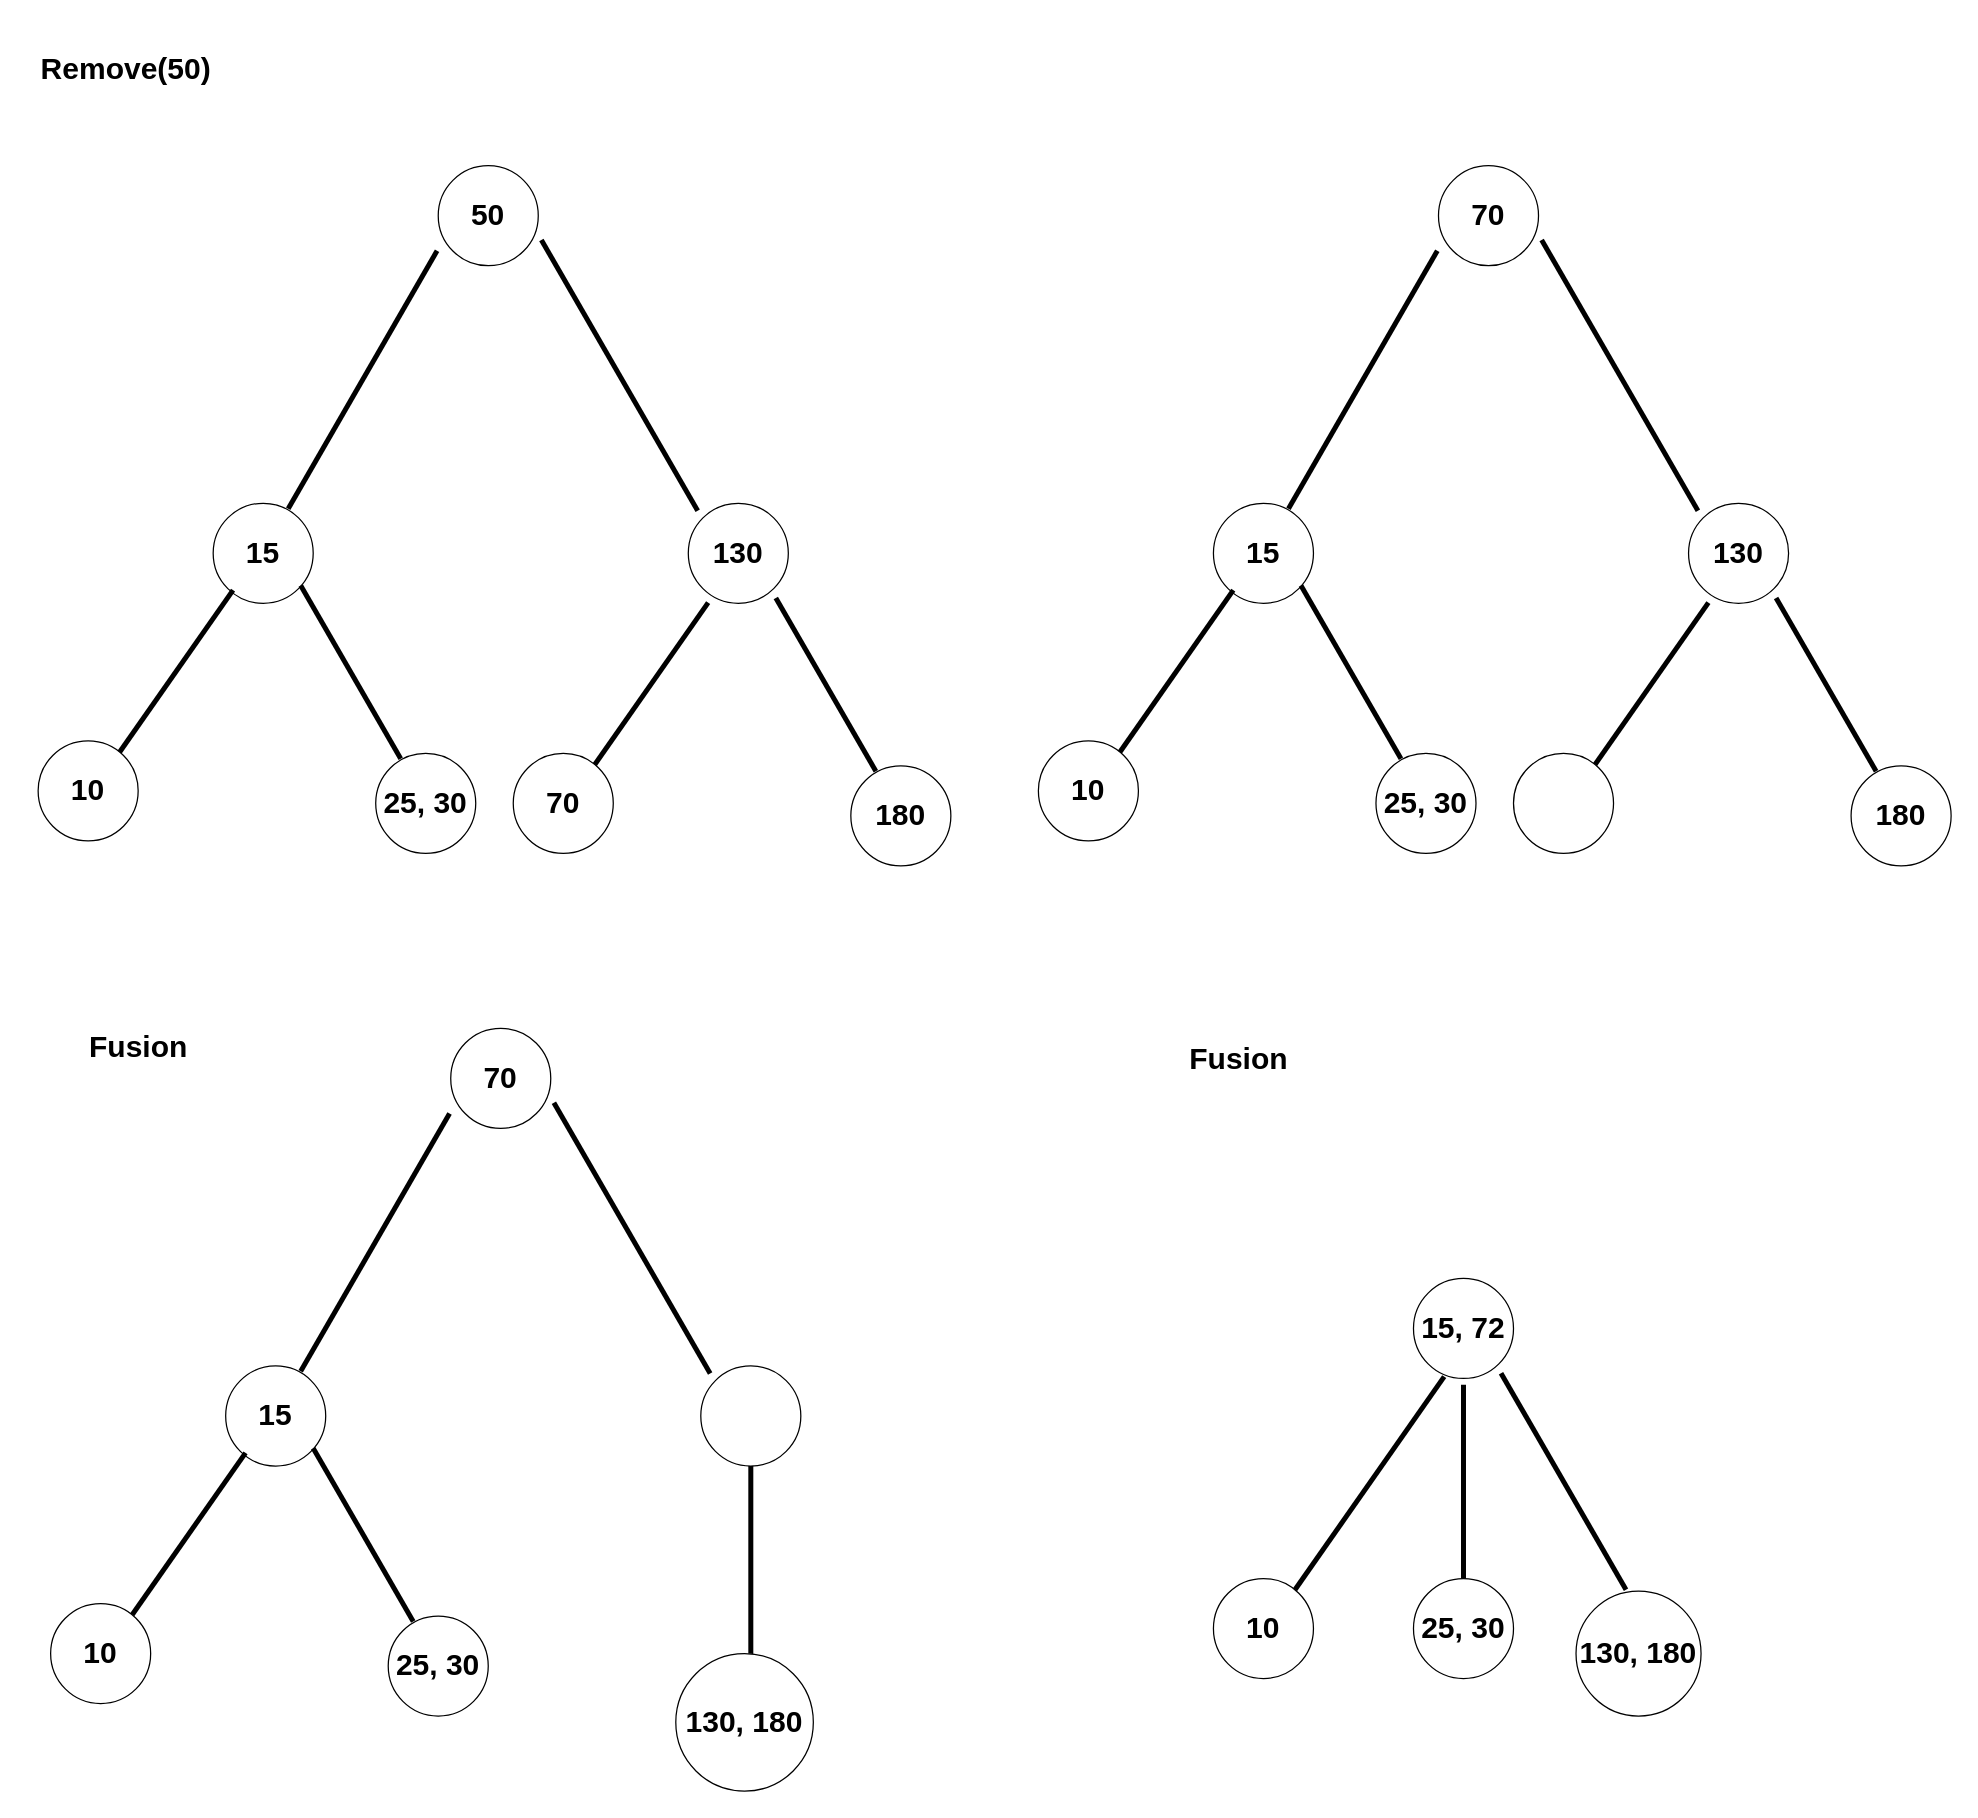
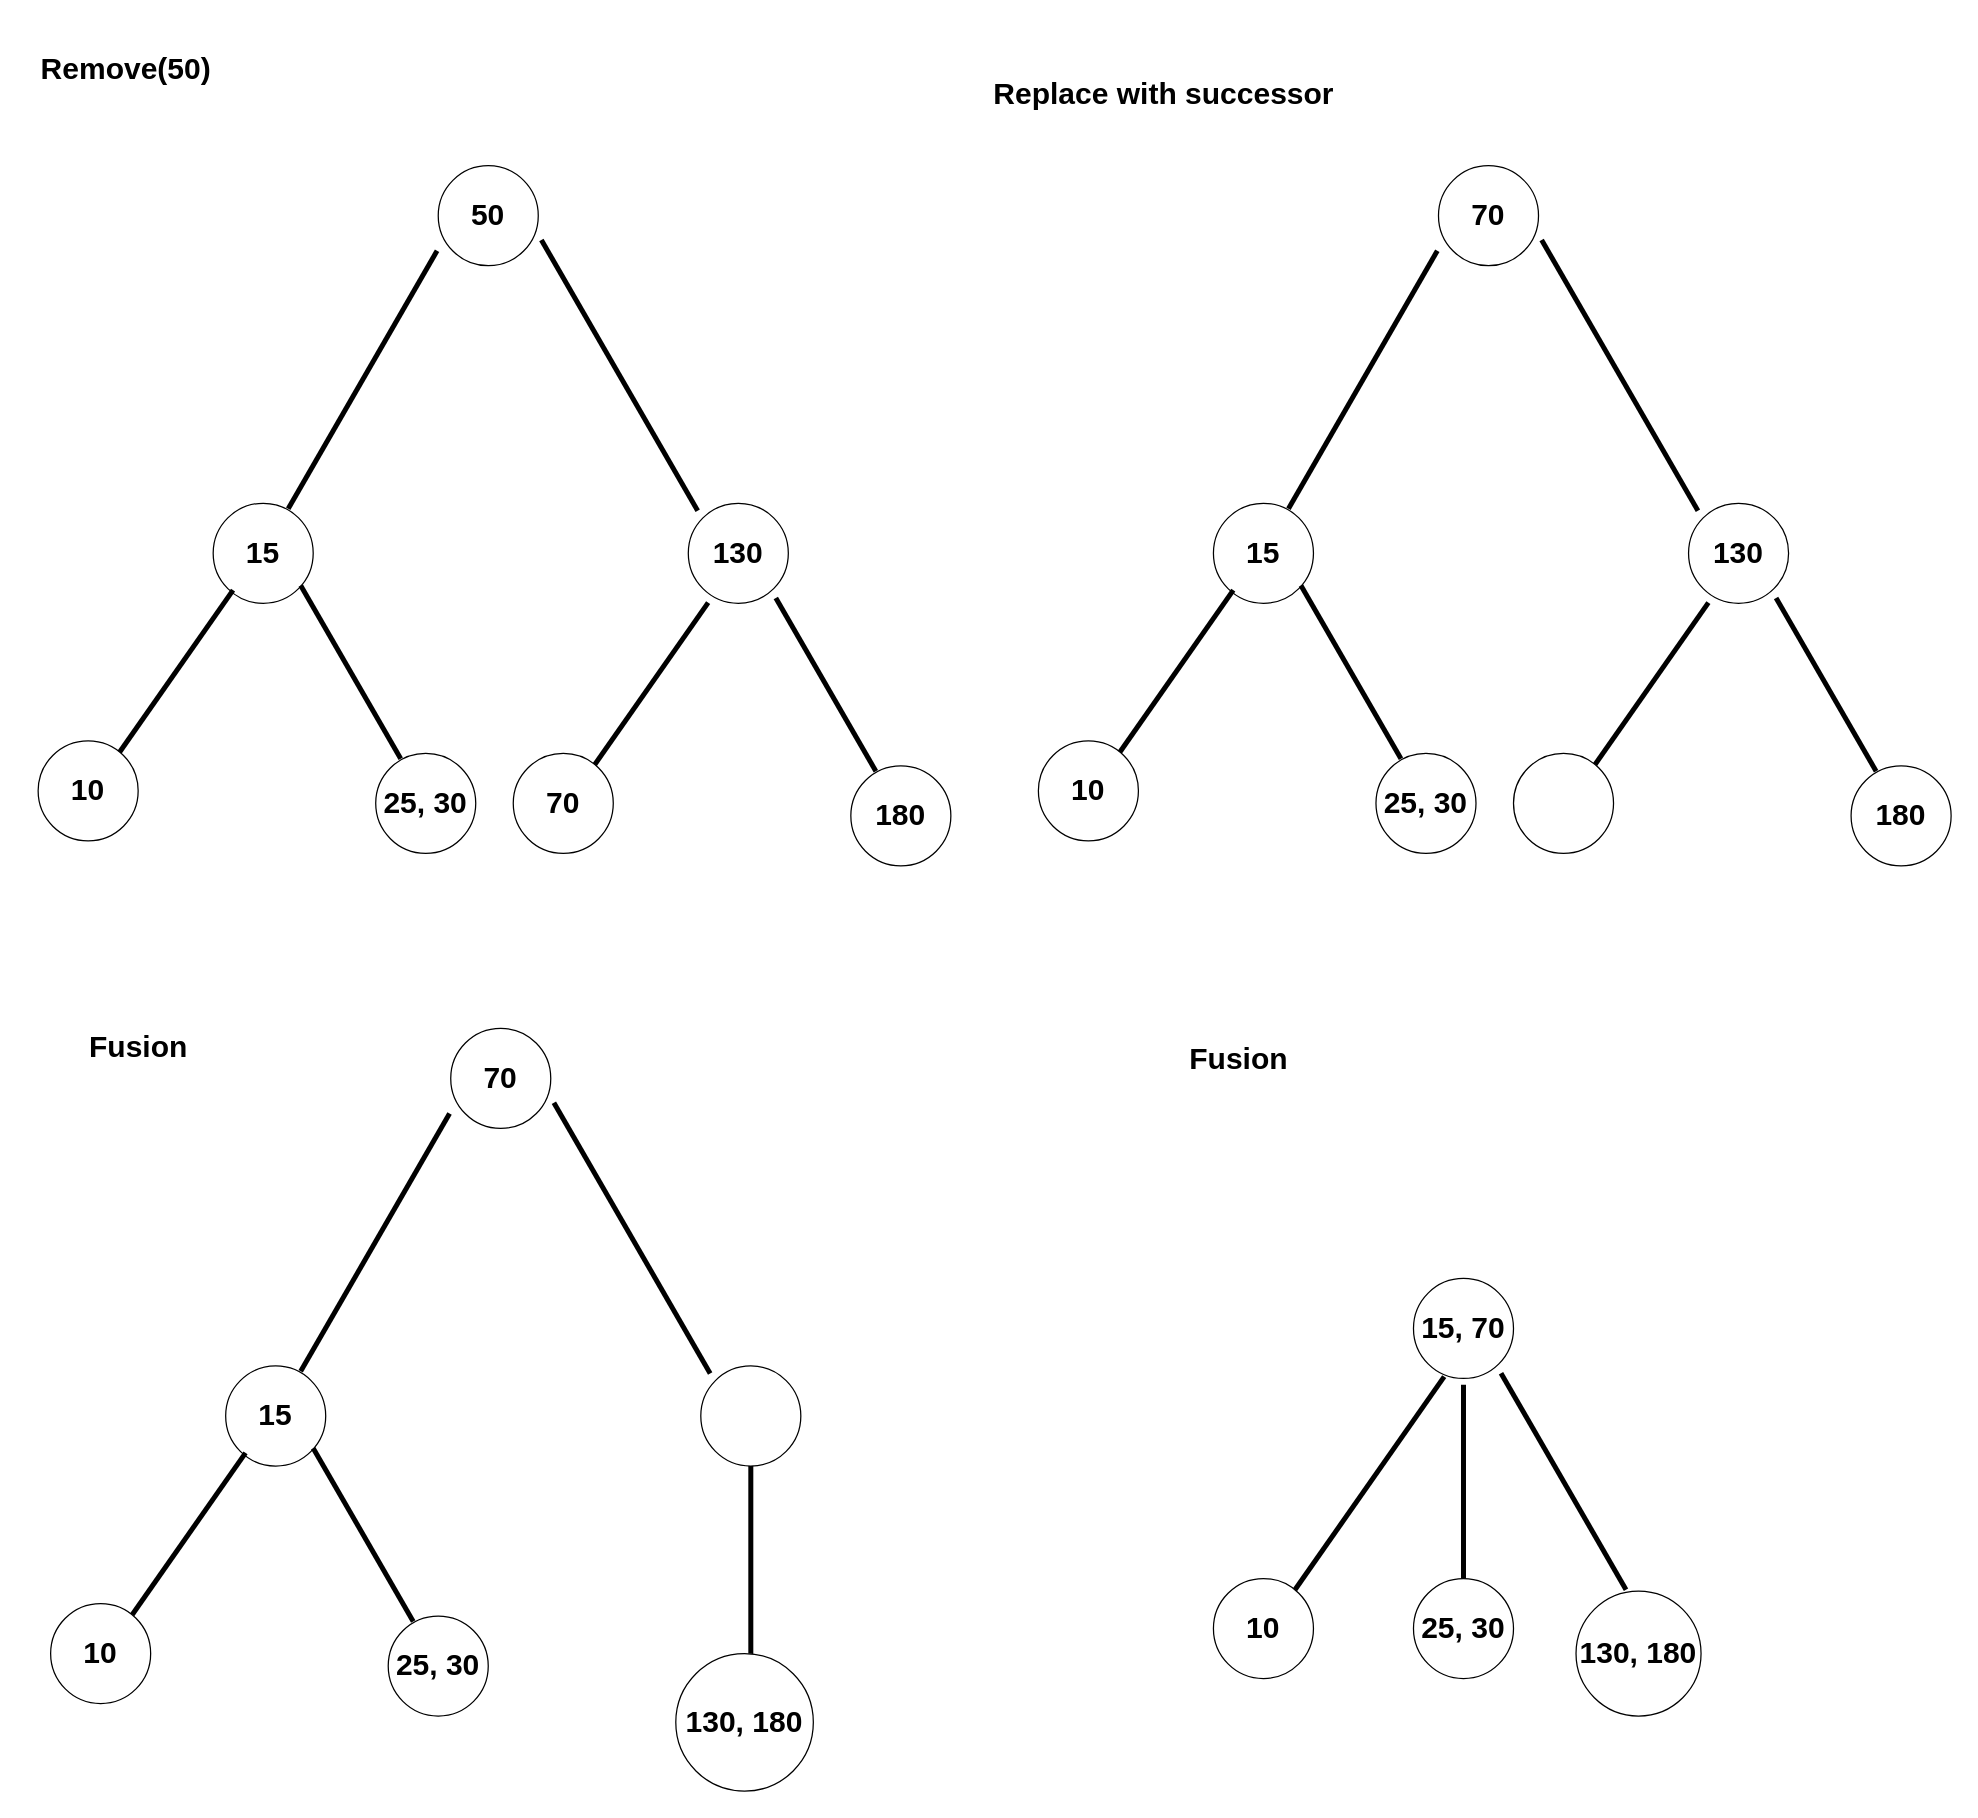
none -> (1163, 94)
(1463, 1328) -> (1463, 1328)
